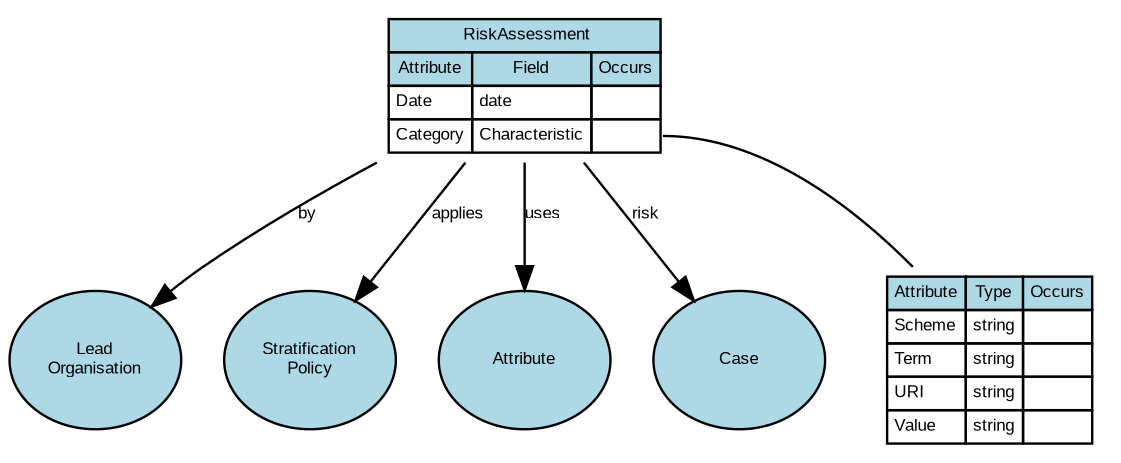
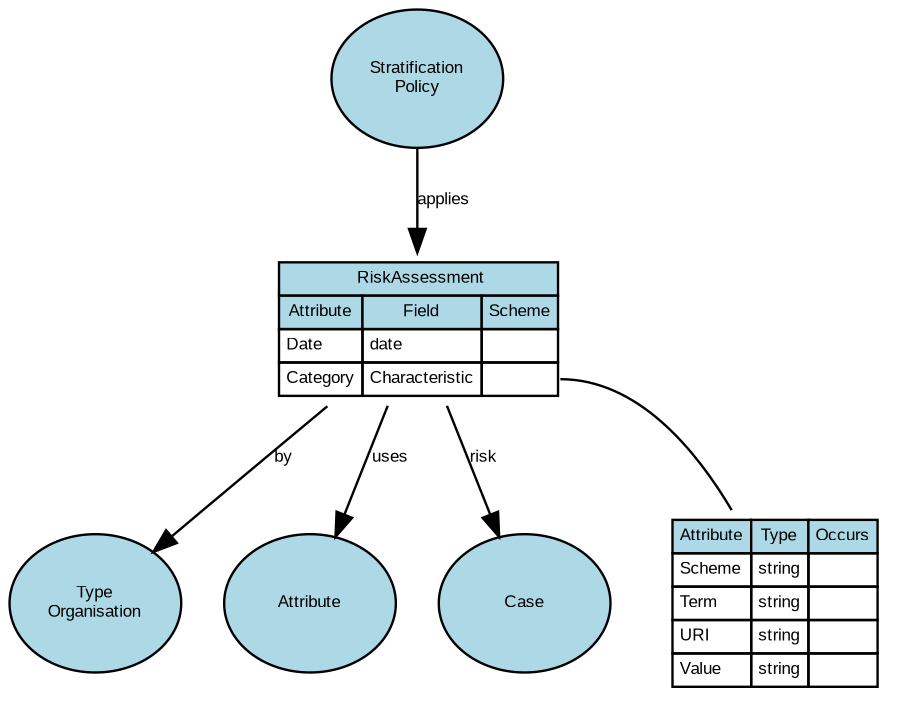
(626, 68) -> (520, 311)
(418, 222) -> (417, 188)
(95, 360) -> (95, 603)
